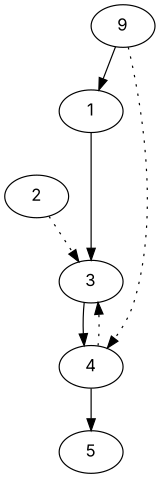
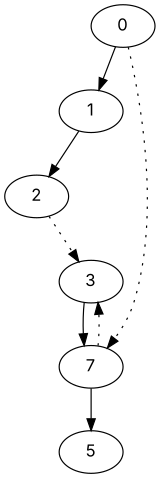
(123, 26) -> (123, 26)
(91, 190) -> (67, 149)
(91, 367) -> (91, 367)
